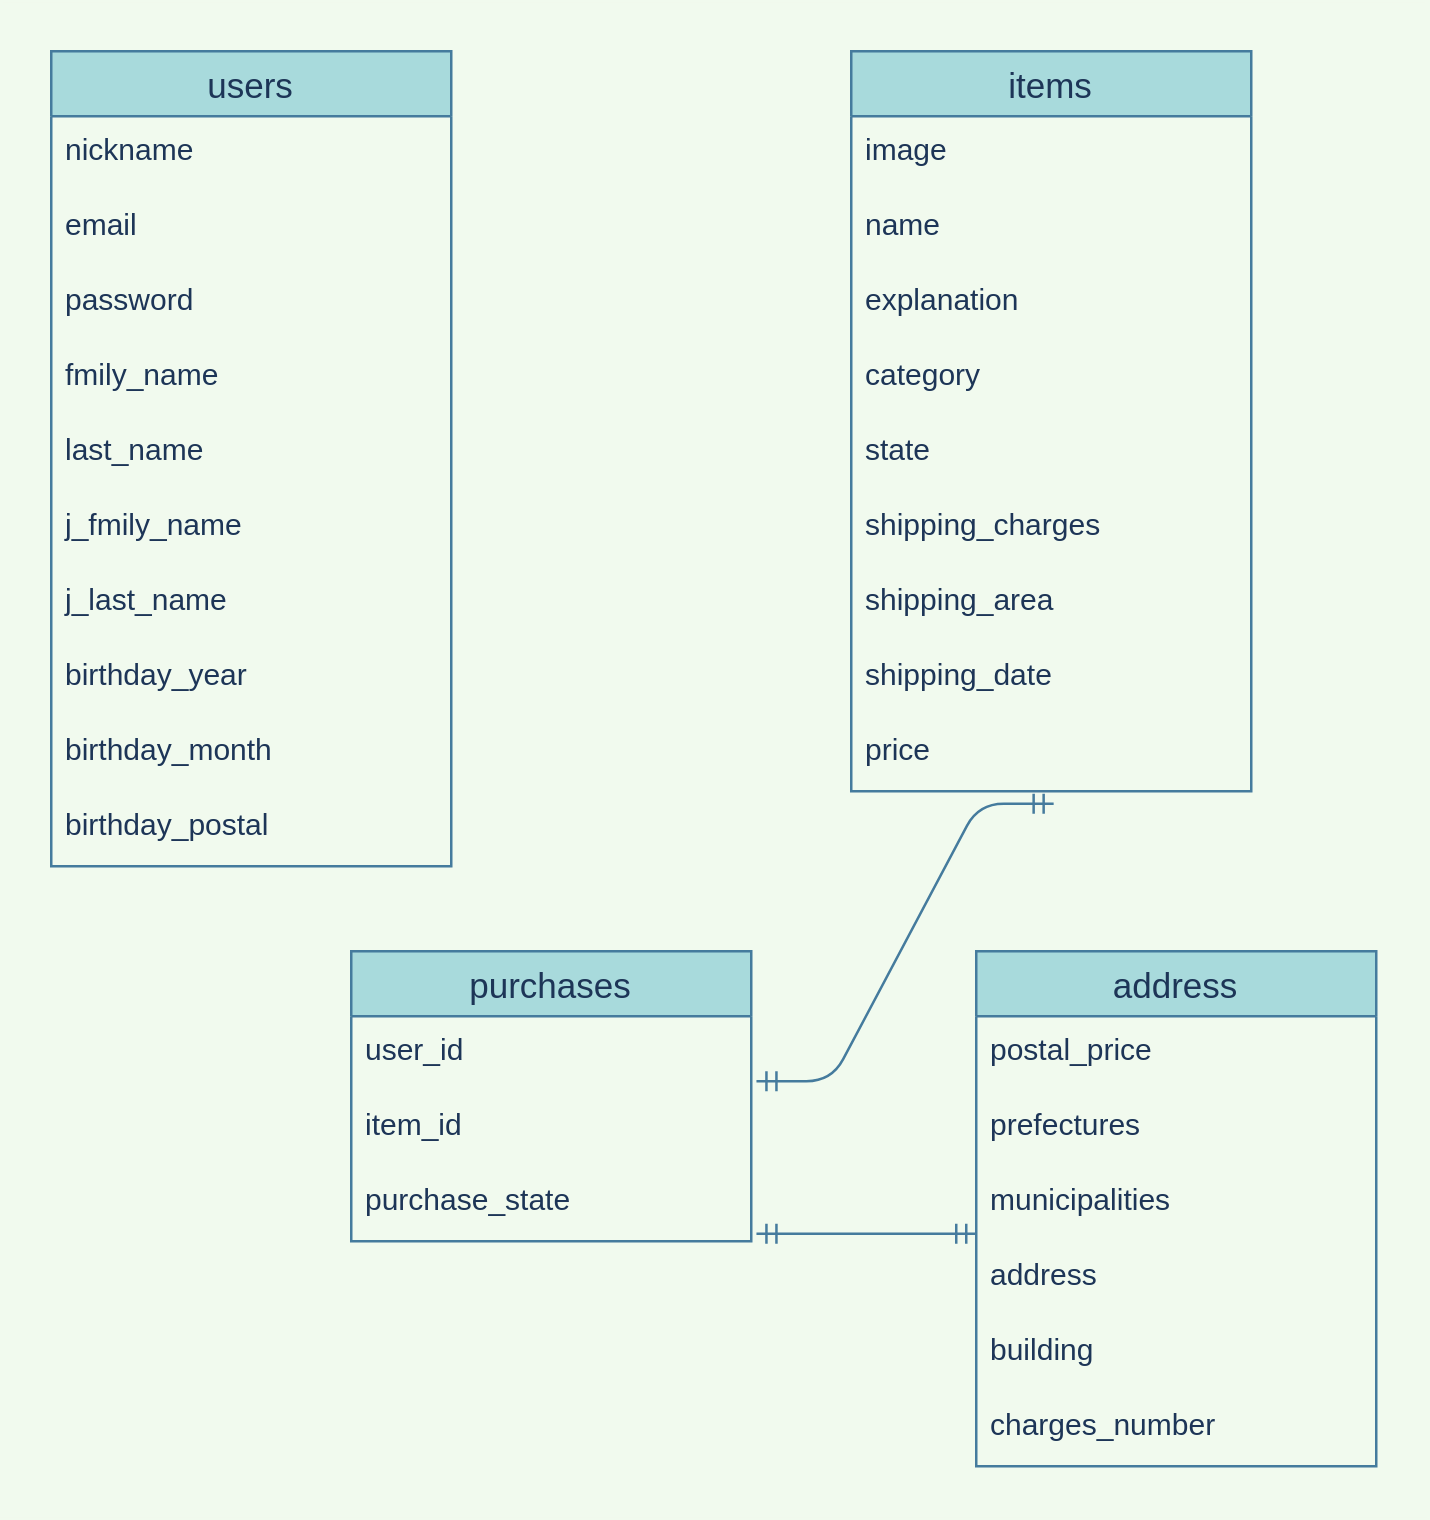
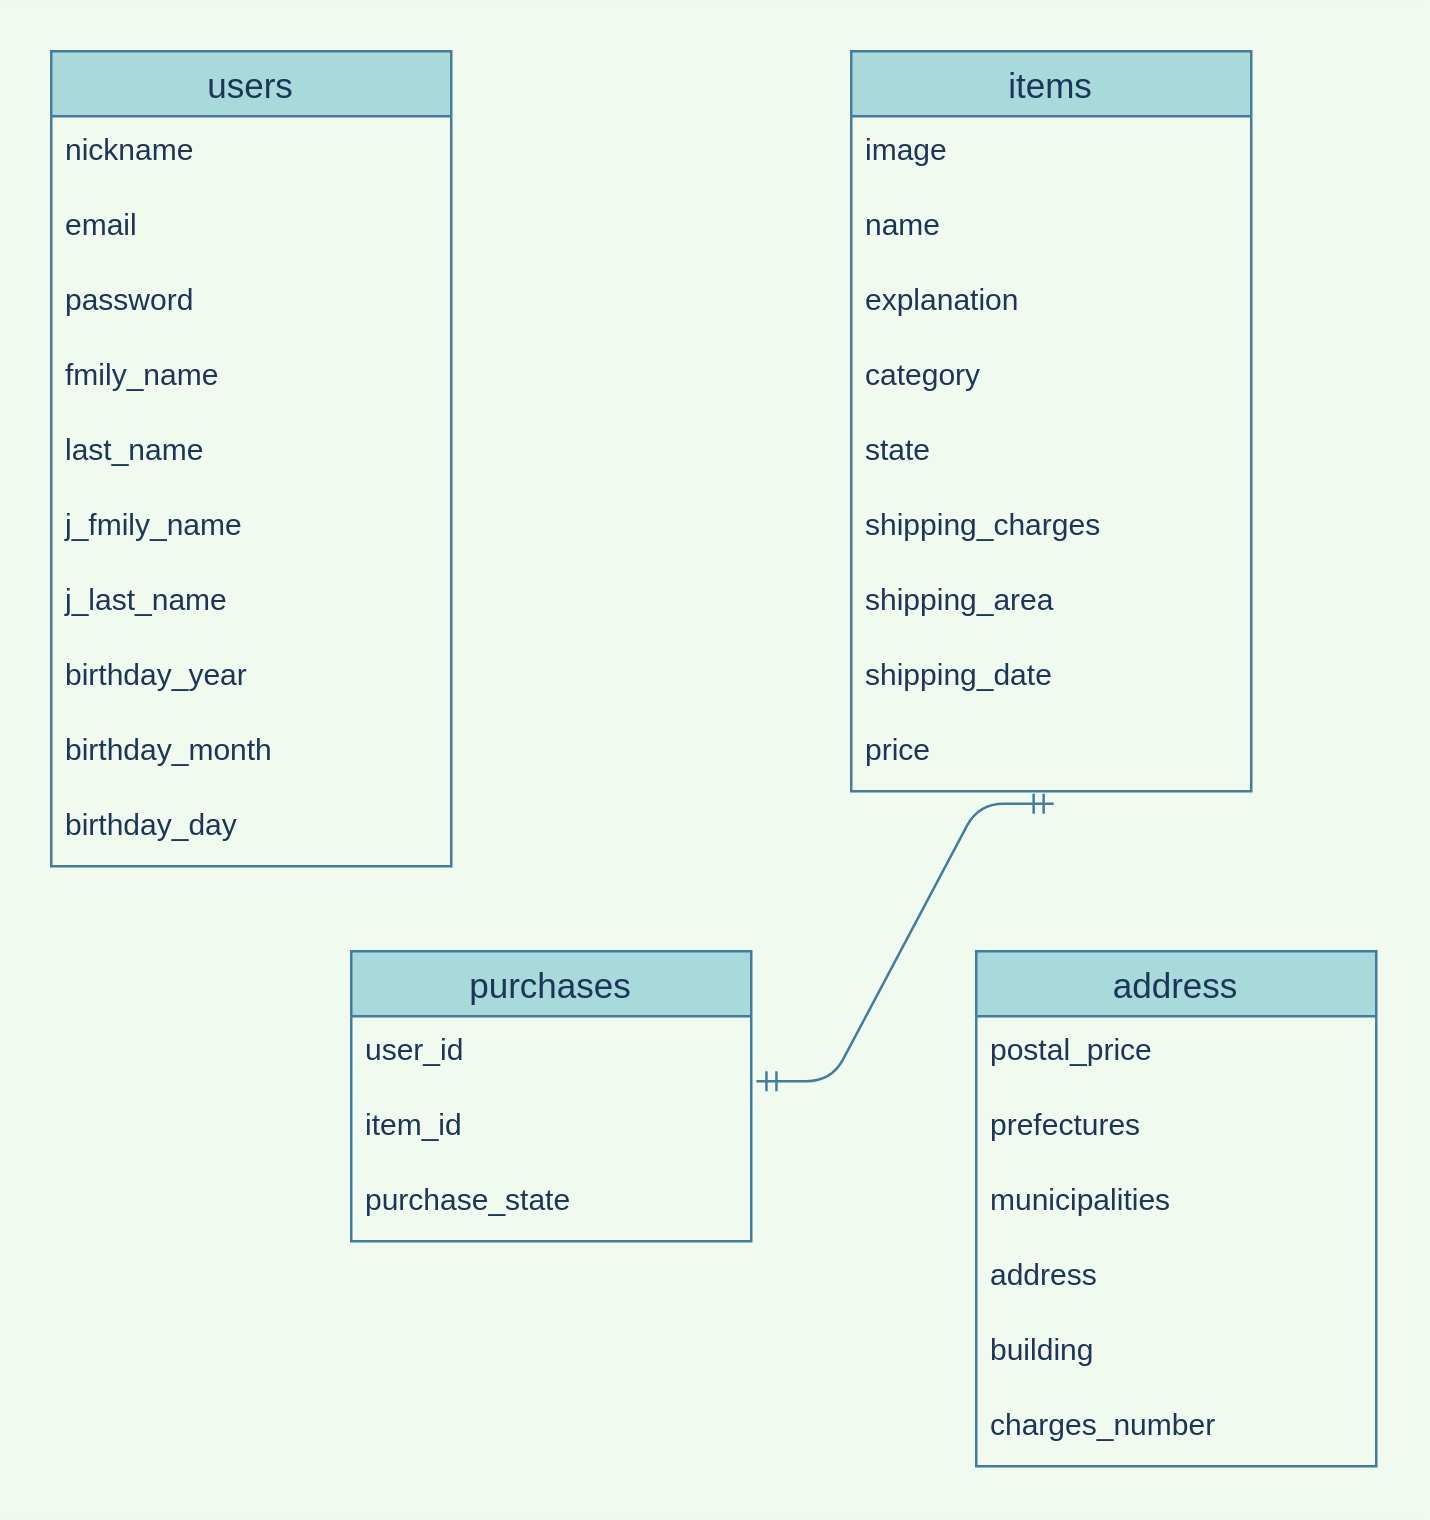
(183, 825) -> (162, 825)
(861, 1234) -> none
